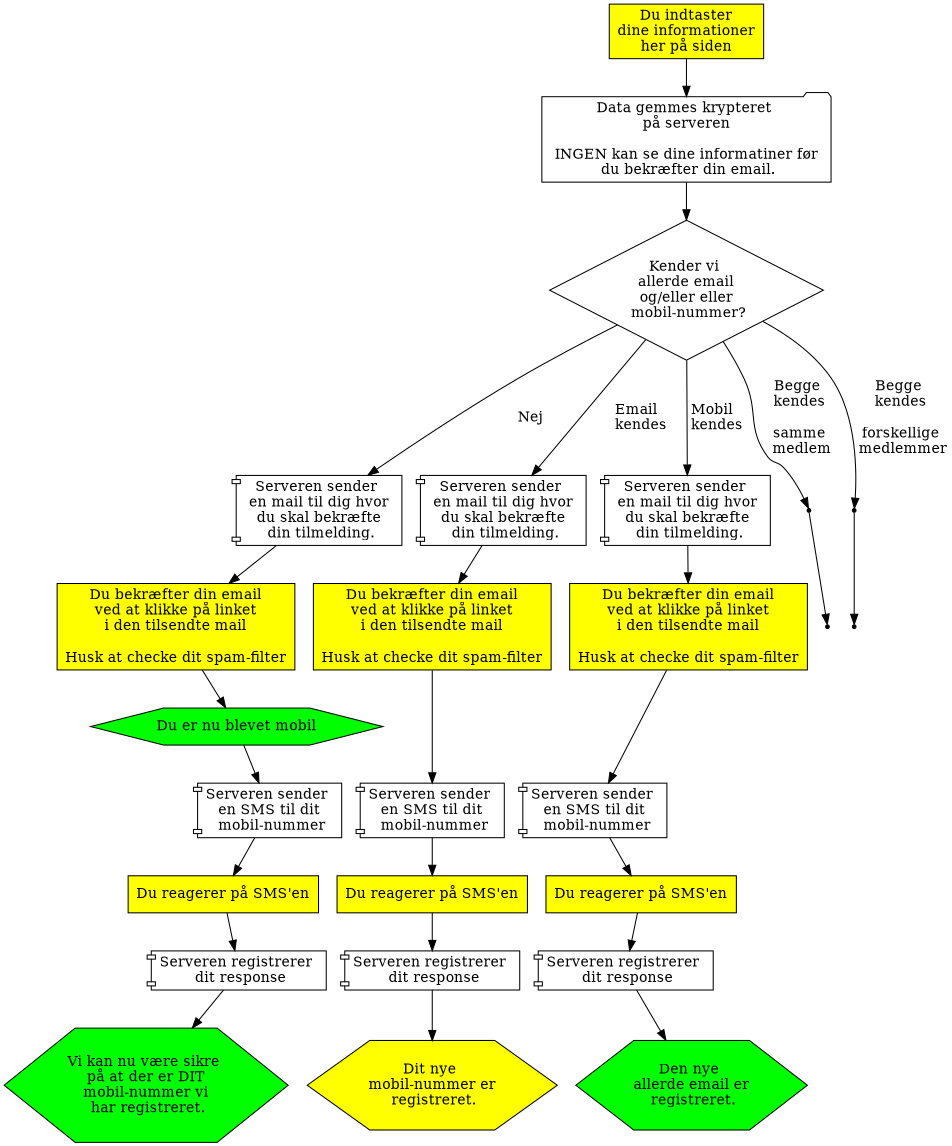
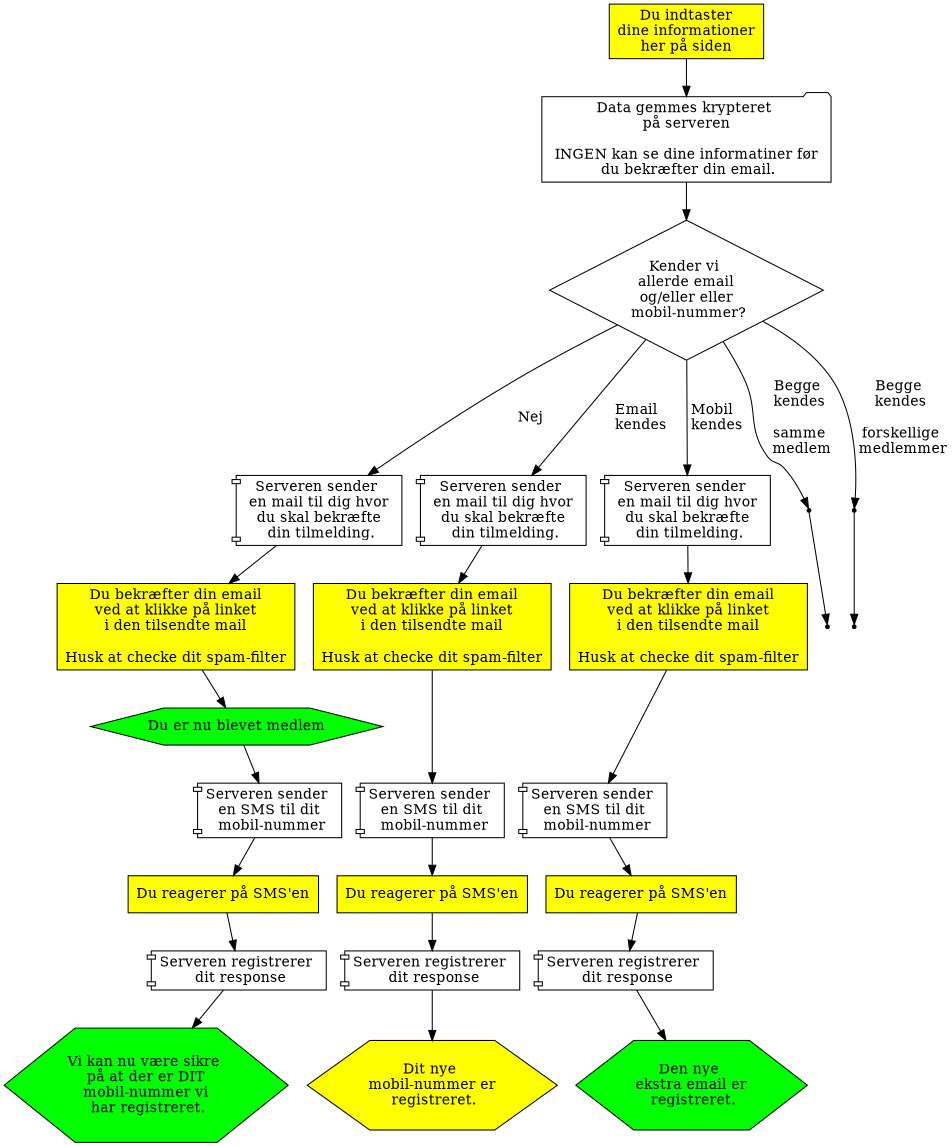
(237, 727) -> (237, 727)
(692, 1085) -> (692, 1085)
